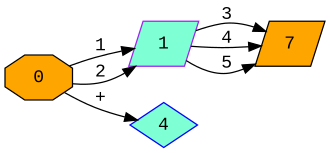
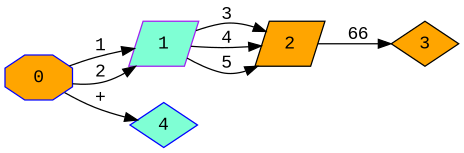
(290, 44) -> (290, 44)
none -> (425, 44)
(39, 78) -> (39, 78)
